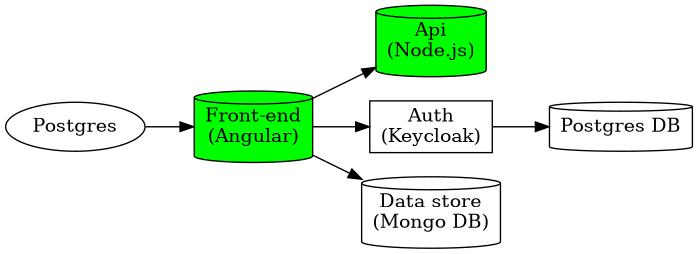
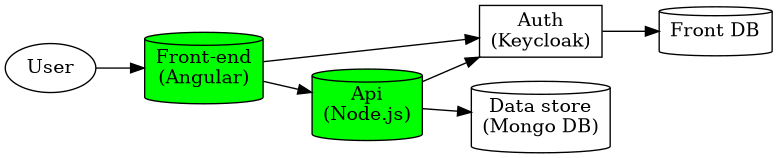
none -> (445, 72)
(75, 127) -> (51, 68)
(621, 127) -> (716, 31)
(331, 164) -> (440, 110)
